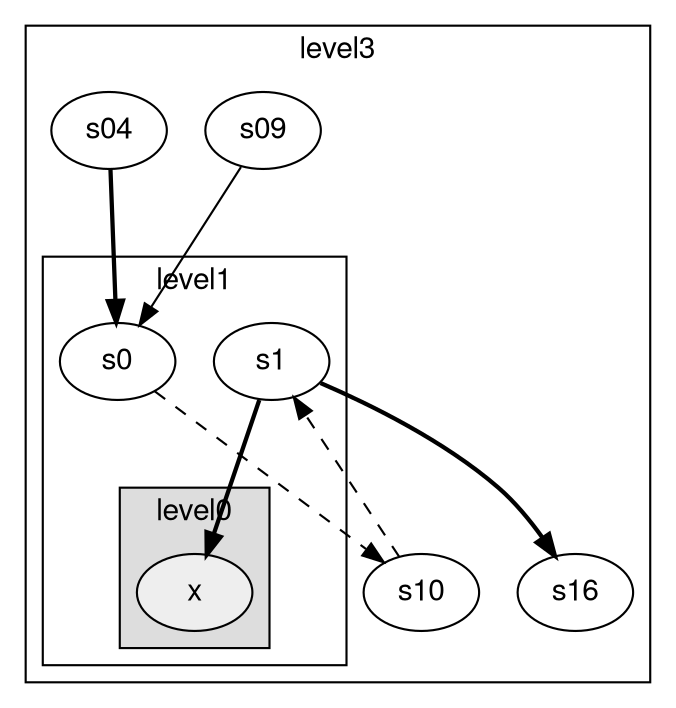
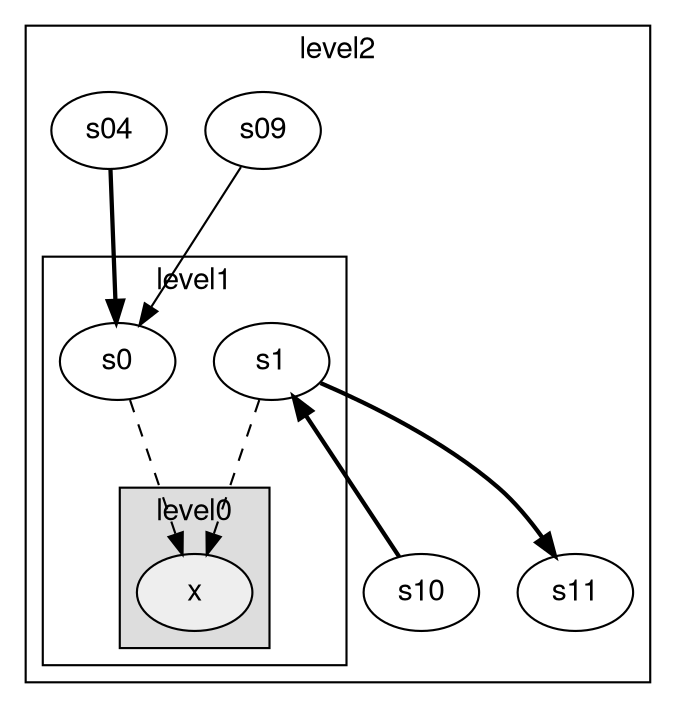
(338, 50) -> (338, 50)
(260, 470) -> (153, 467)
(235, 471) -> (236, 467)
(359, 497) -> (359, 497)
(575, 592) -> (575, 592)
